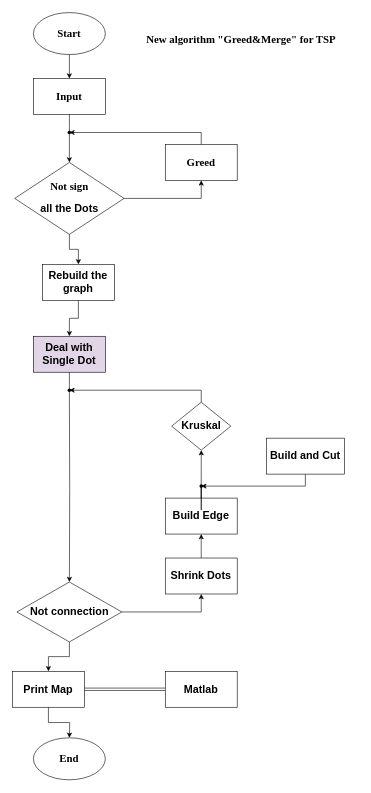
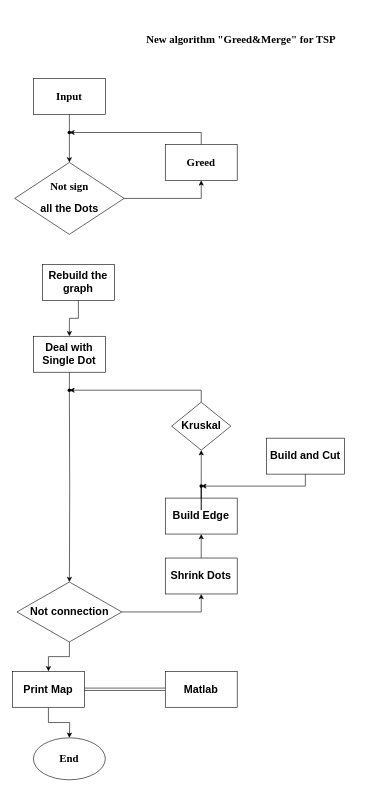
(69, 33) -> none
(69, 64) -> none
(71, 249) -> none
(69, 354) -> (69, 354)
